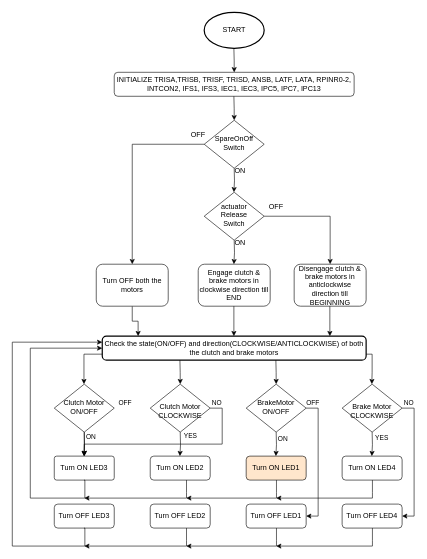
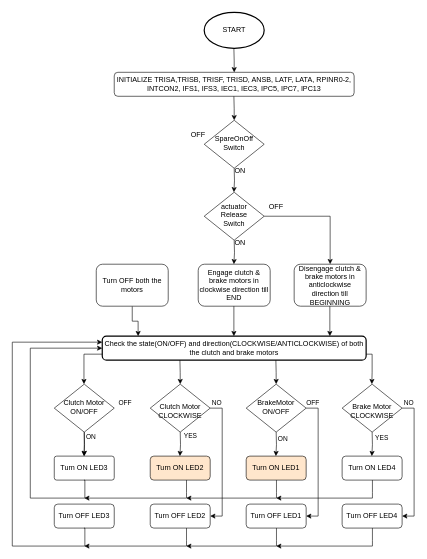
(132, 144) -> none
(156, 444) -> (215, 516)
(180, 468) -> (180, 468)
